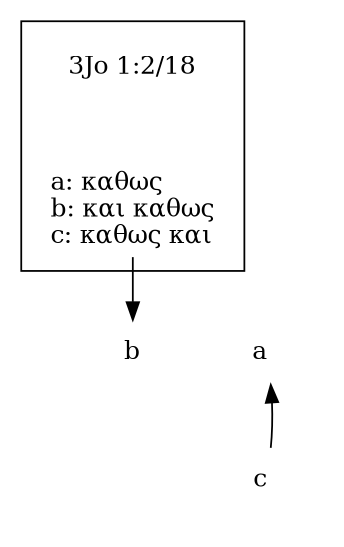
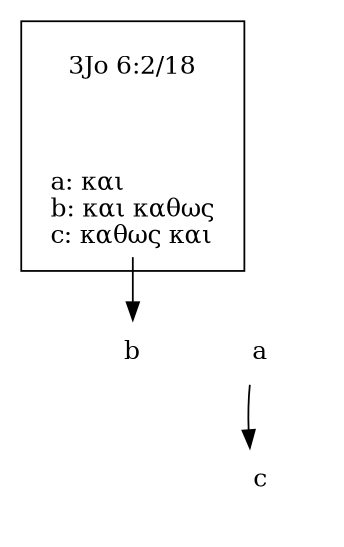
(133, 67) -> (133, 67)
(133, 210) -> (133, 210)
(272, 425) -> (248, 407)
